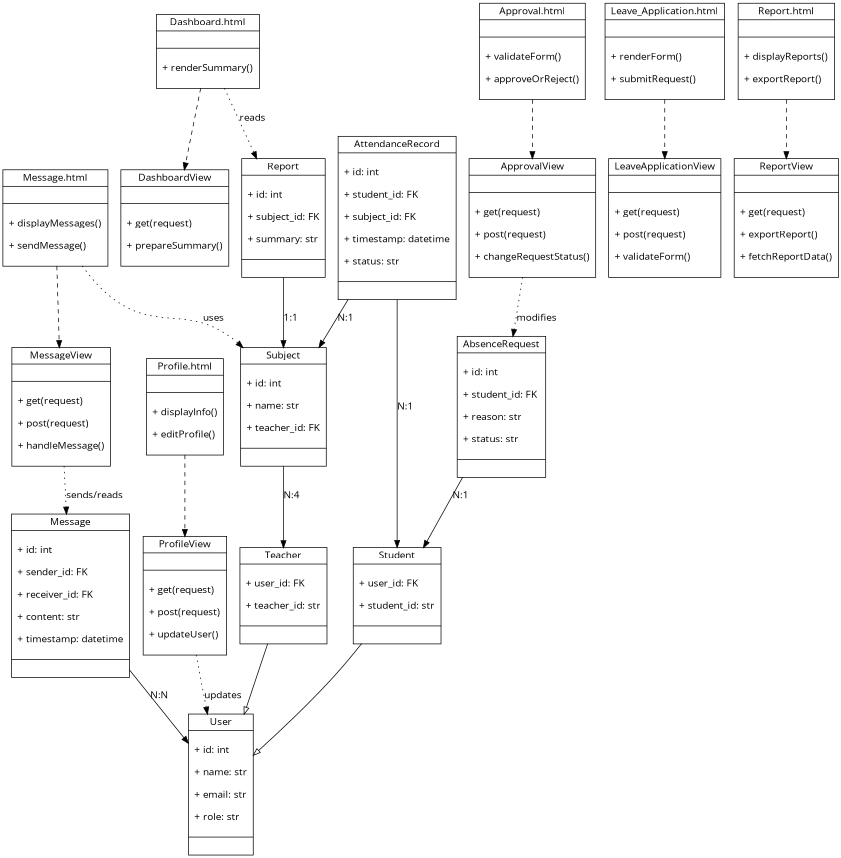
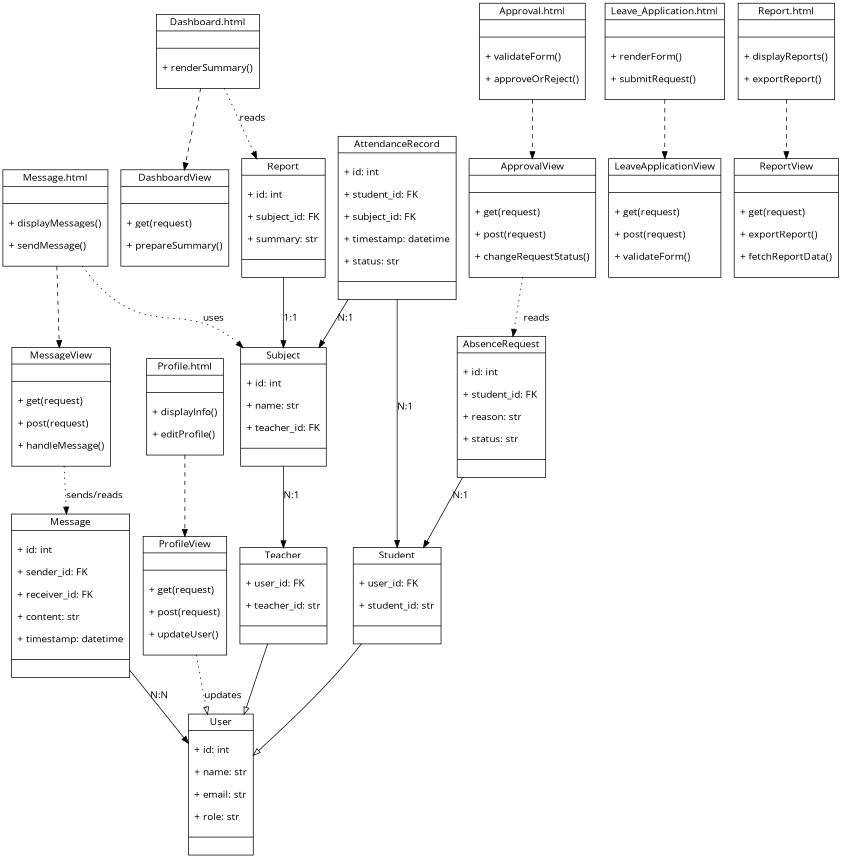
(537, 318) -> (537, 318)
(292, 496) -> (292, 496)
(201, 681) -> (201, 681)
